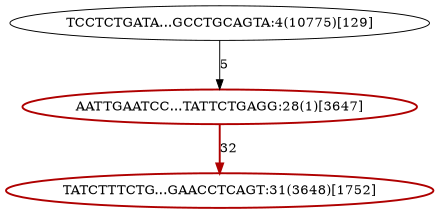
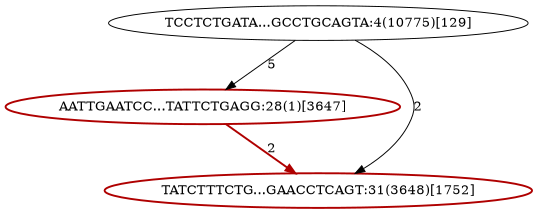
none -> (414, 102)
(229, 149) -> (272, 149)
